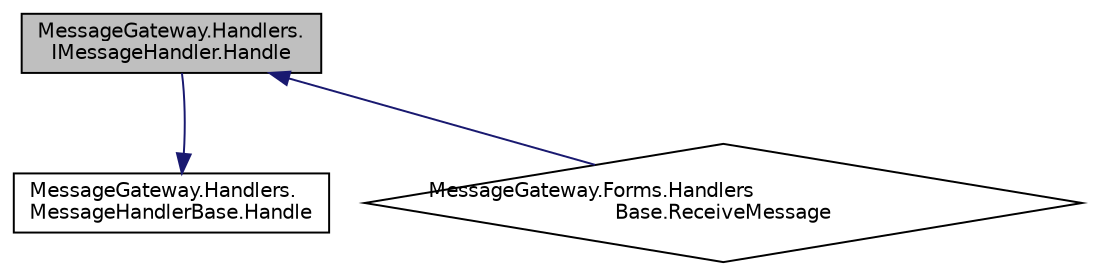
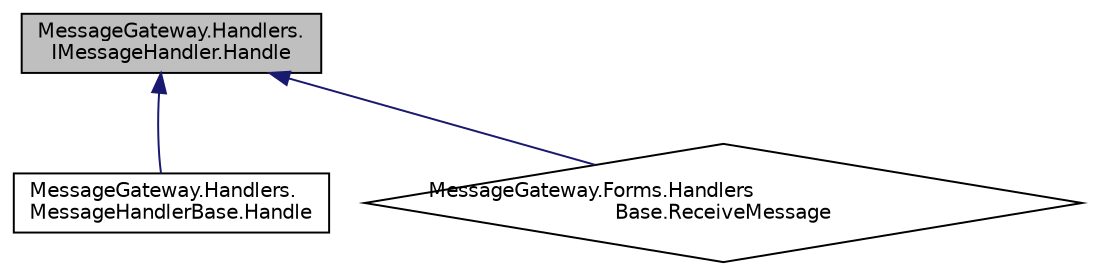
(185, 113) -> (158, 133)
